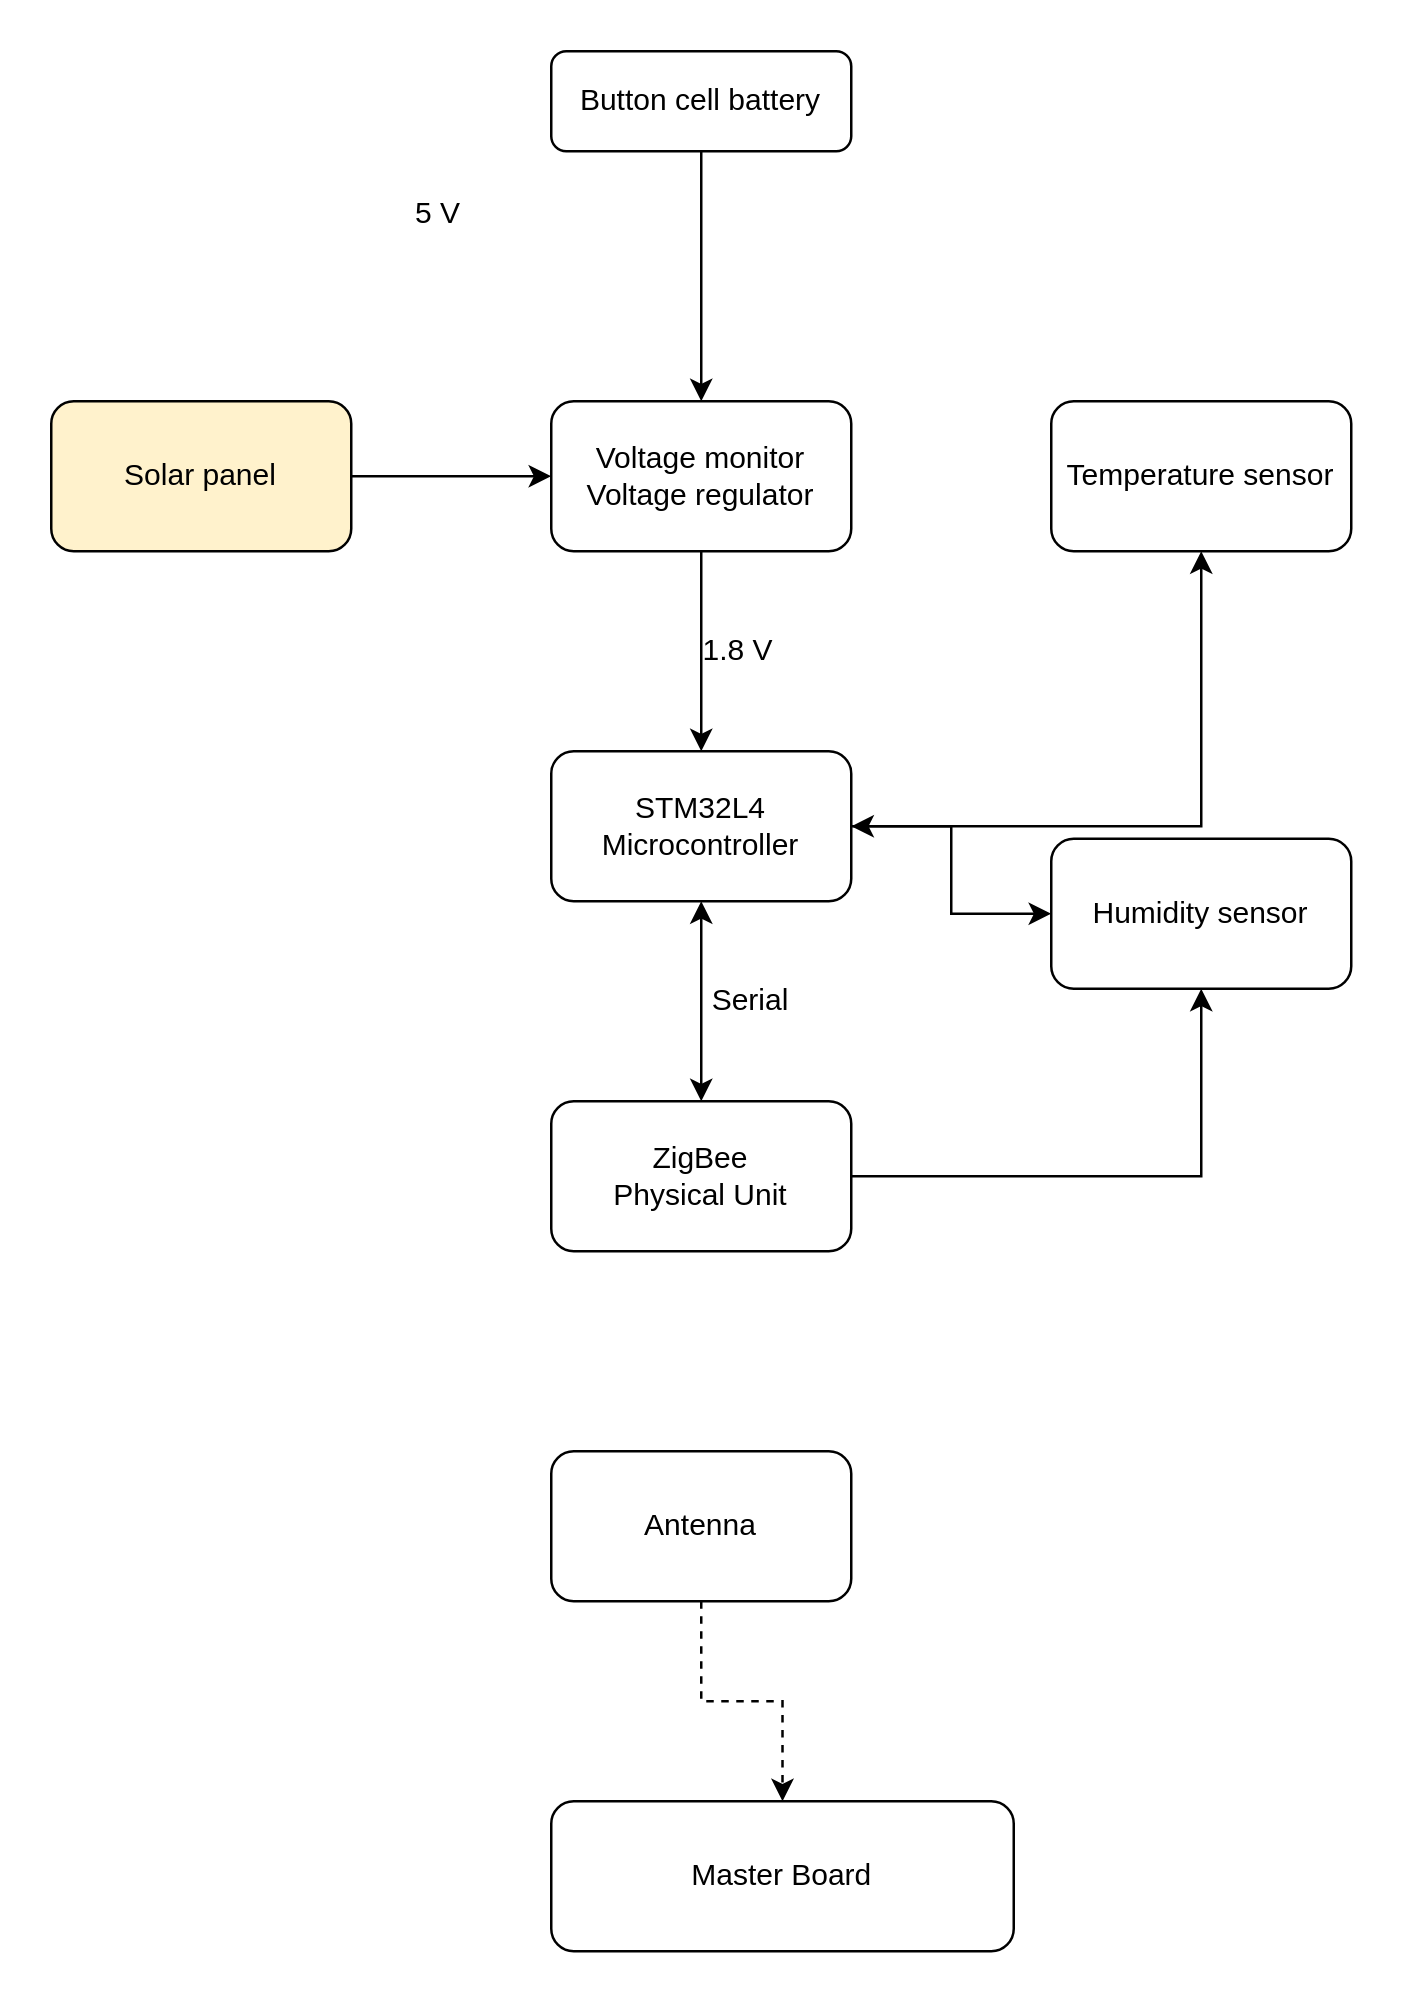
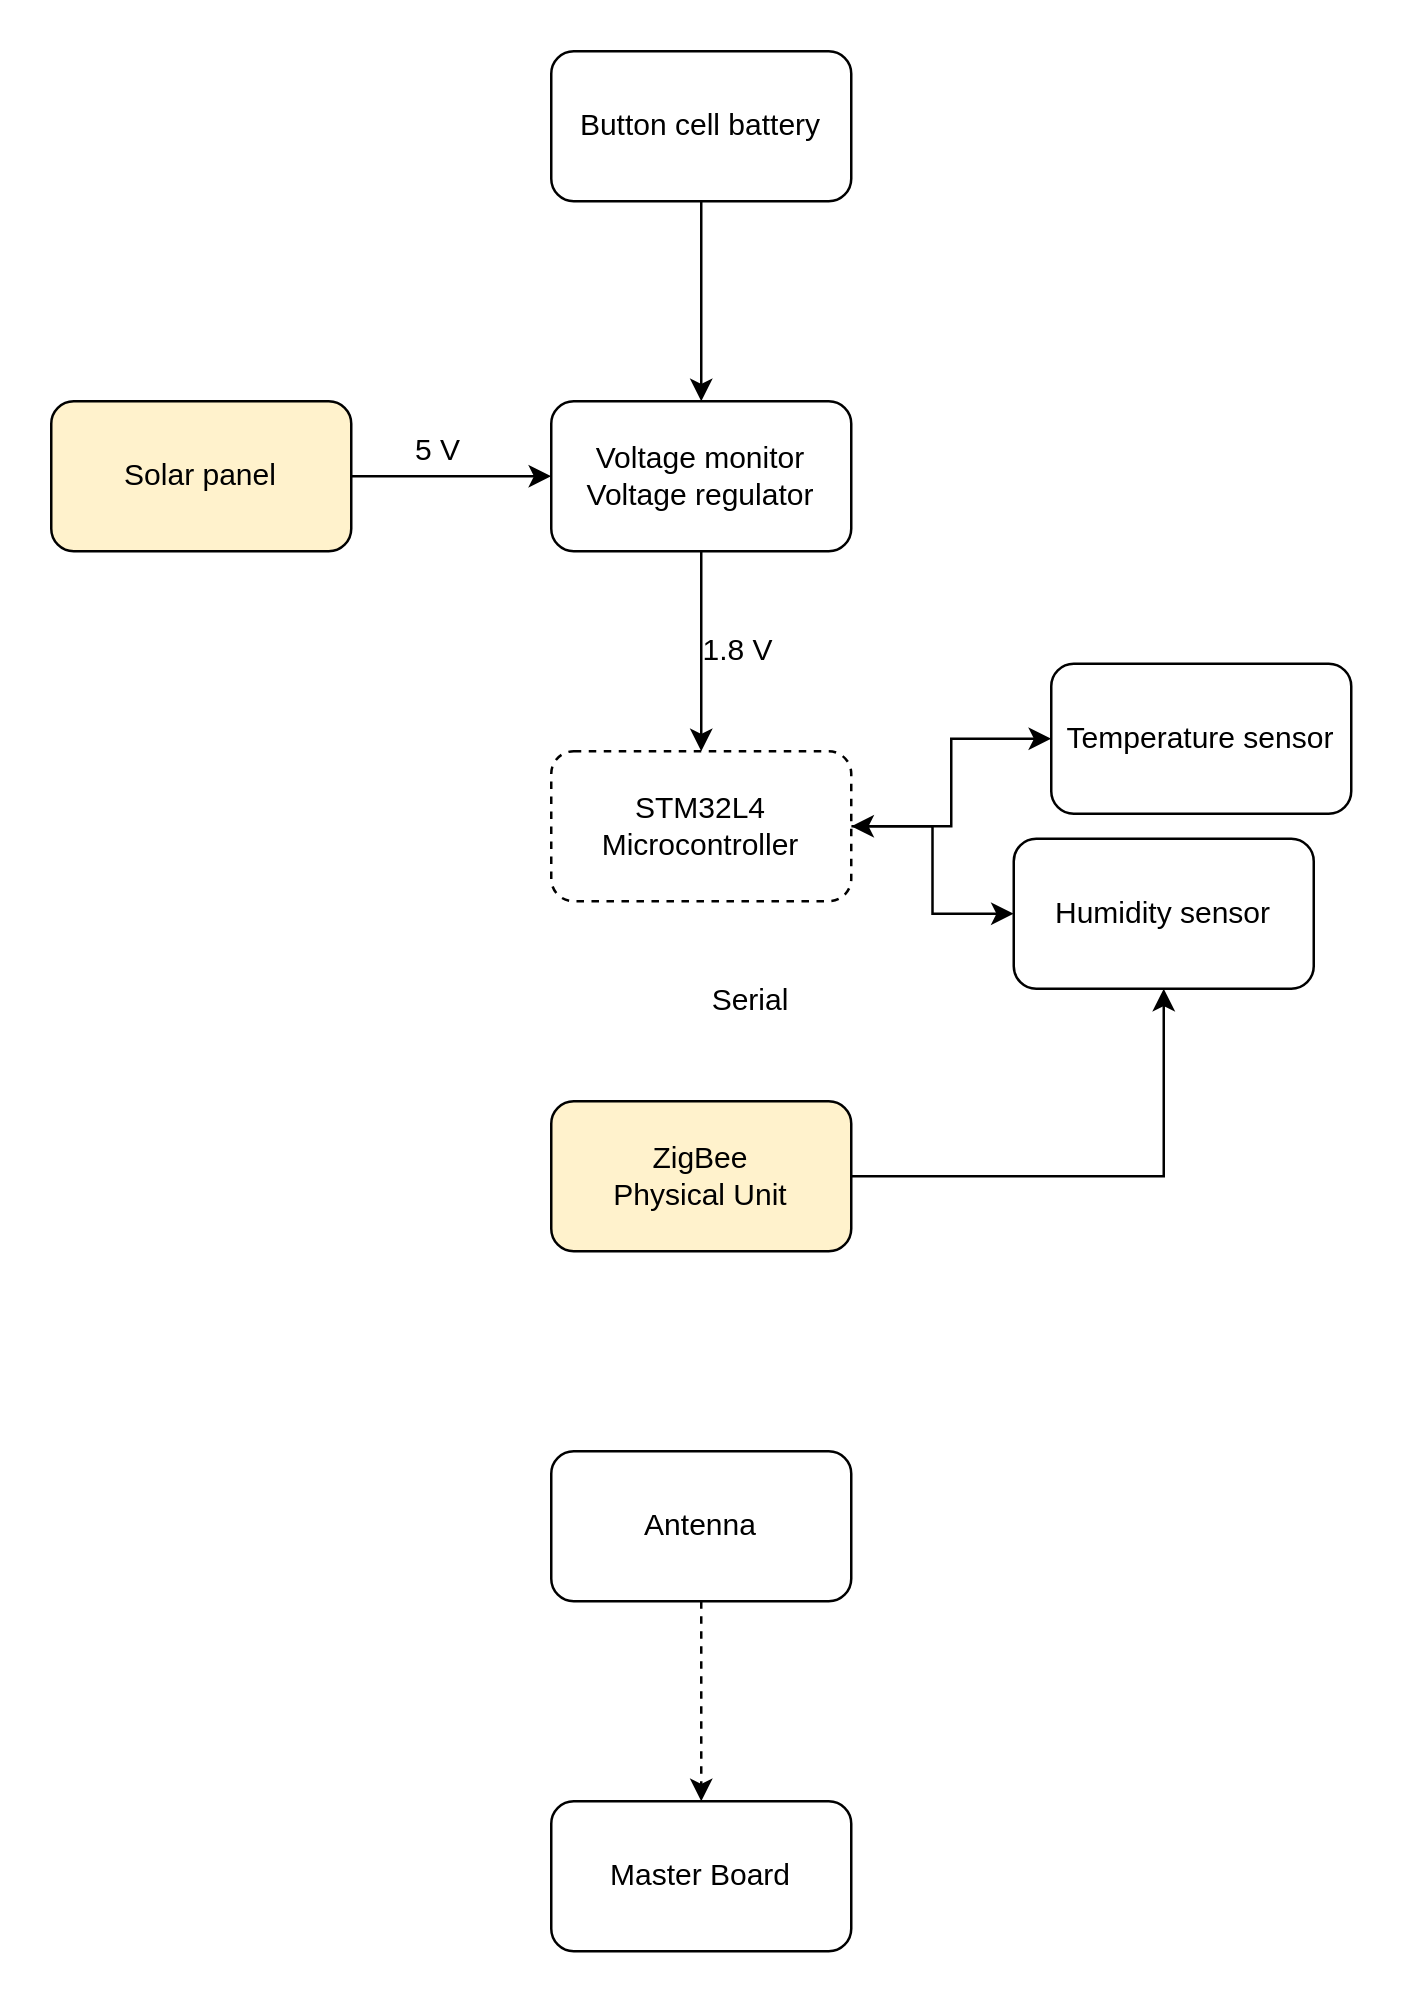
(701, 101) -> (701, 126)
(439, 214) -> (439, 451)
(1201, 476) -> (1201, 739)
(701, 826) -> (701, 826)
(1201, 914) -> (1164, 914)
(701, 1001) -> none
(701, 1176) -> (701, 1176)
(783, 1876) -> (701, 1876)
